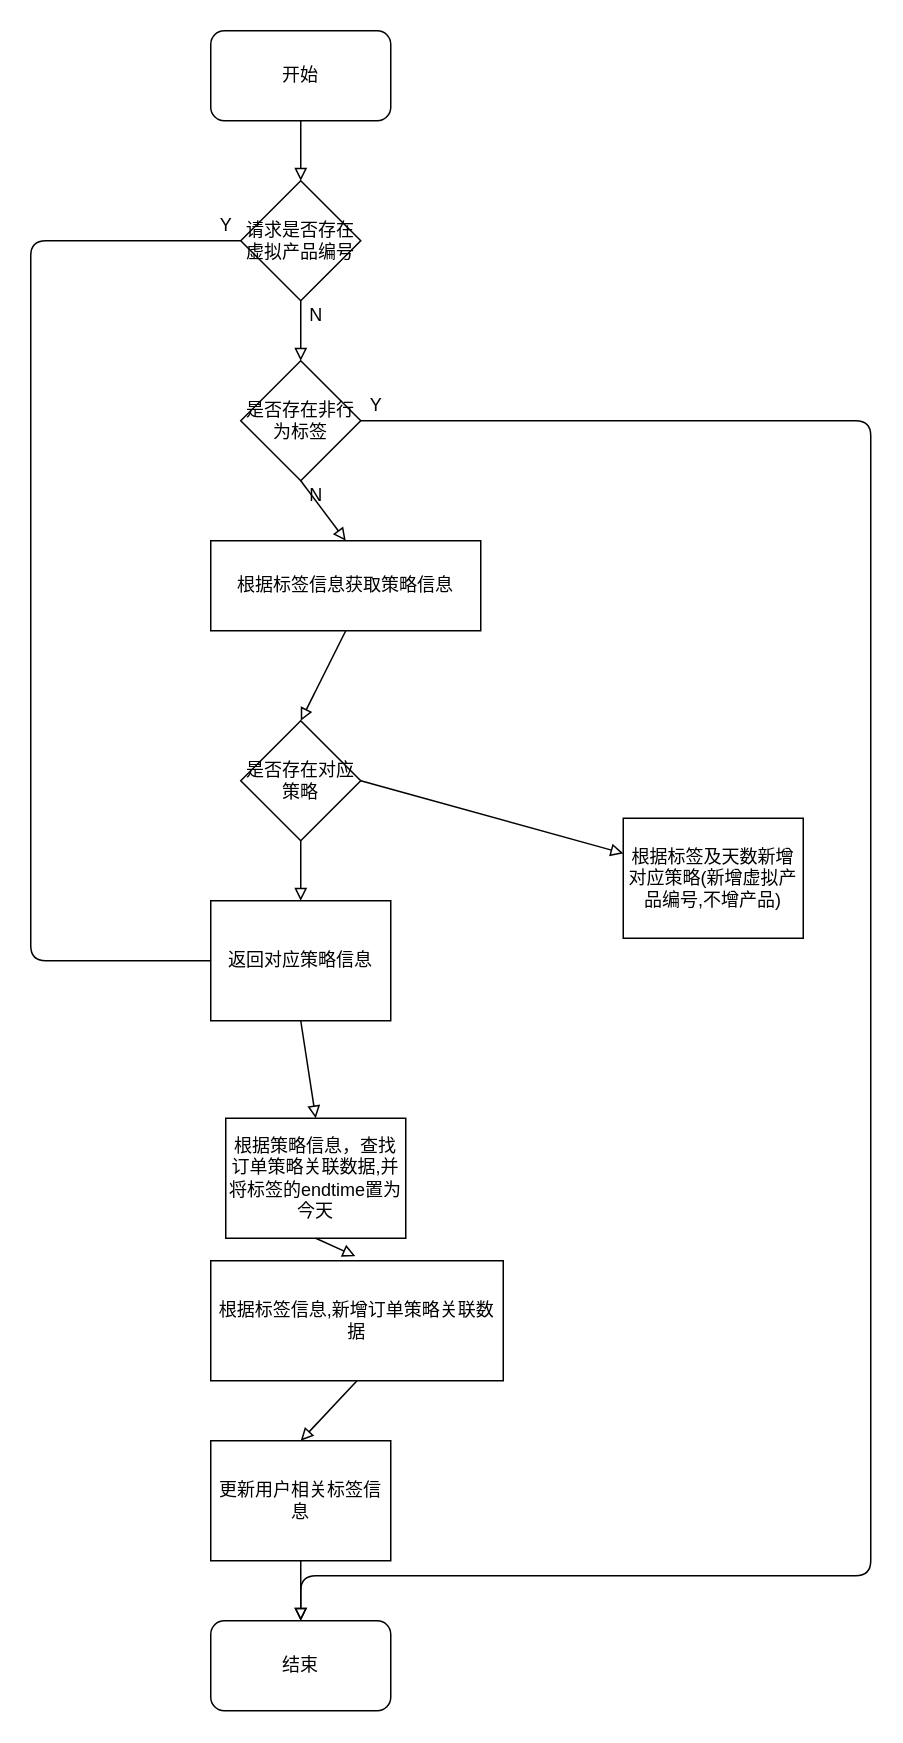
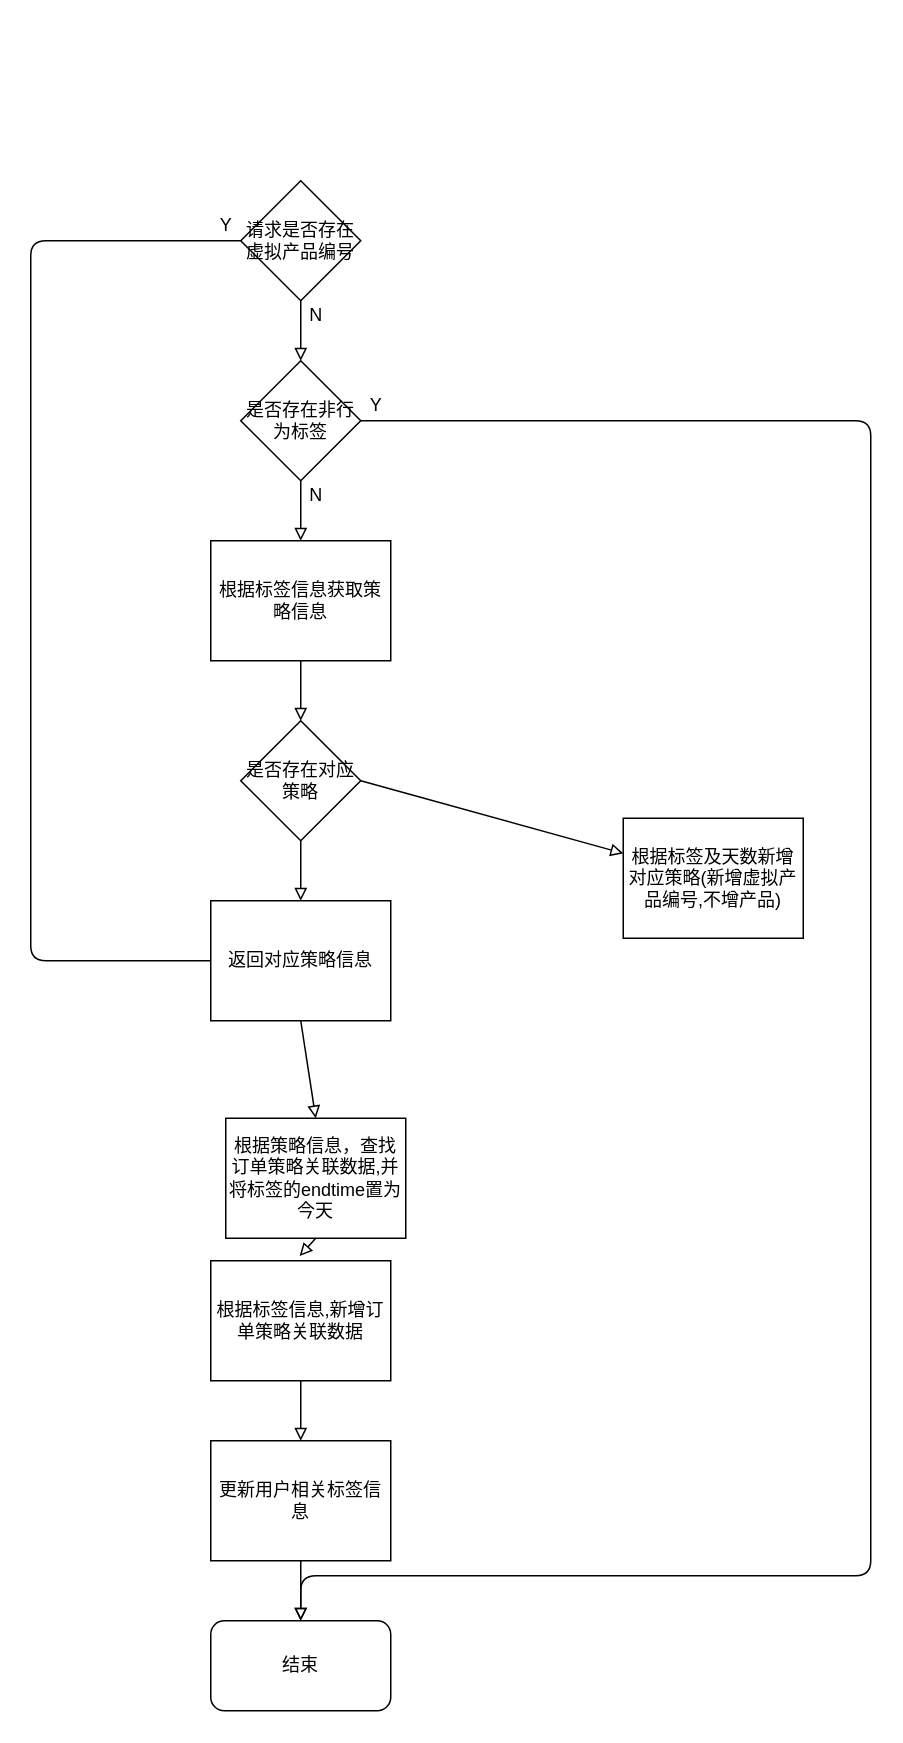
(301, 76) -> none
(301, 144) -> none
(346, 586) -> (301, 601)
(357, 1321) -> (301, 1321)
